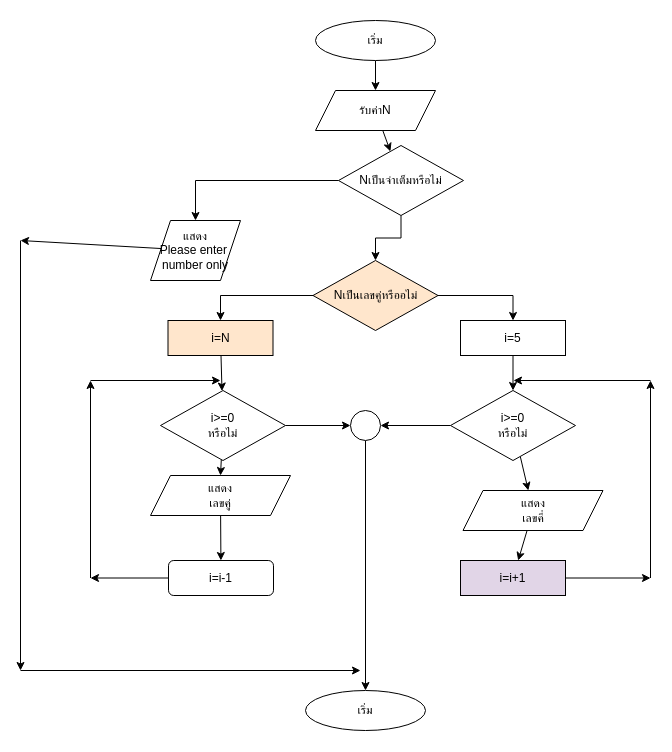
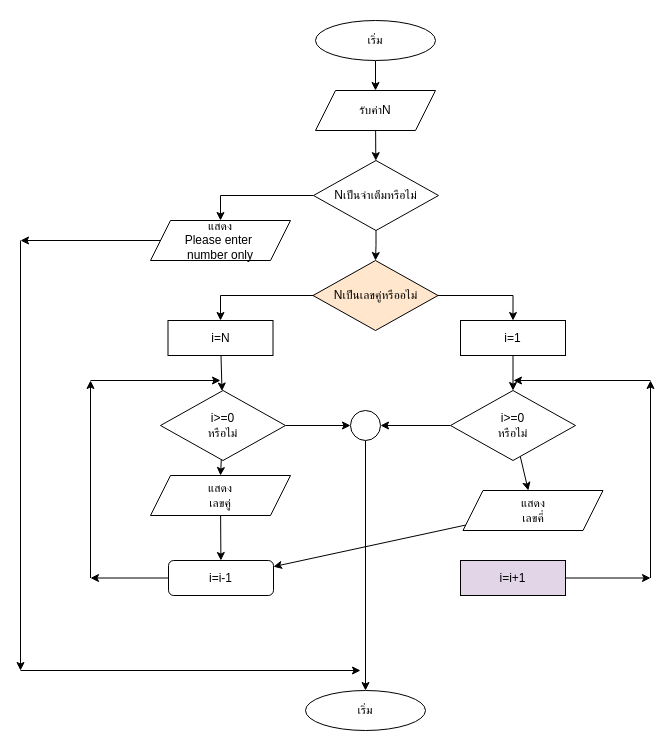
(401, 181) -> (376, 196)
(196, 251) -> (221, 241)
(221, 338) -> (221, 338)
(513, 339) -> (513, 339)
(524, 542) -> (373, 545)
